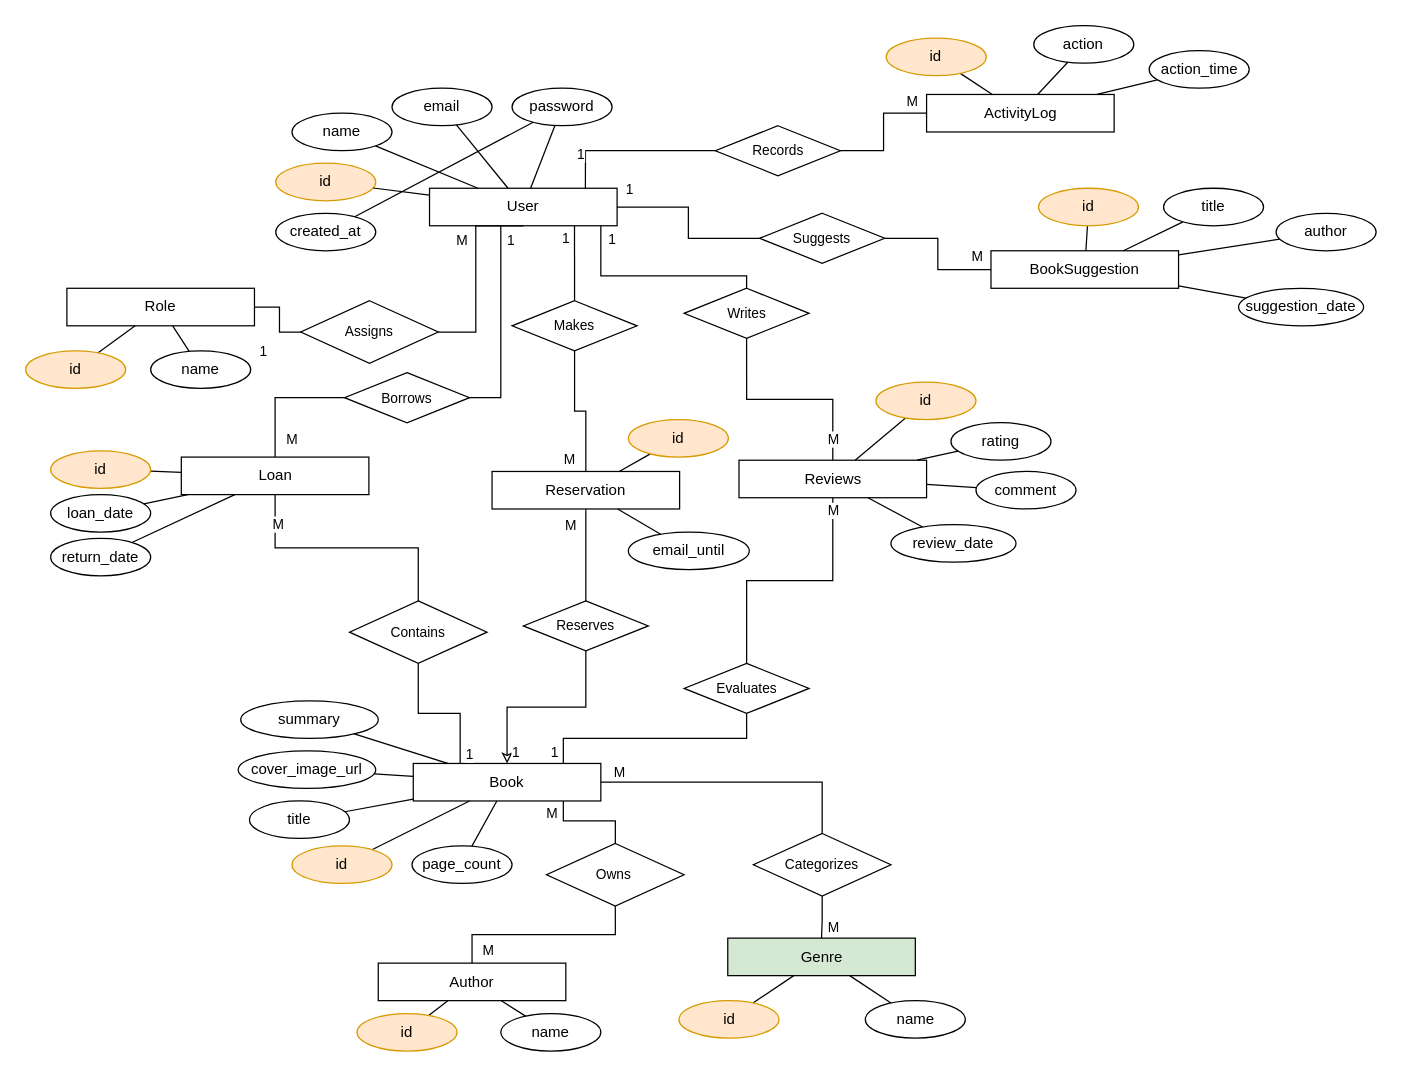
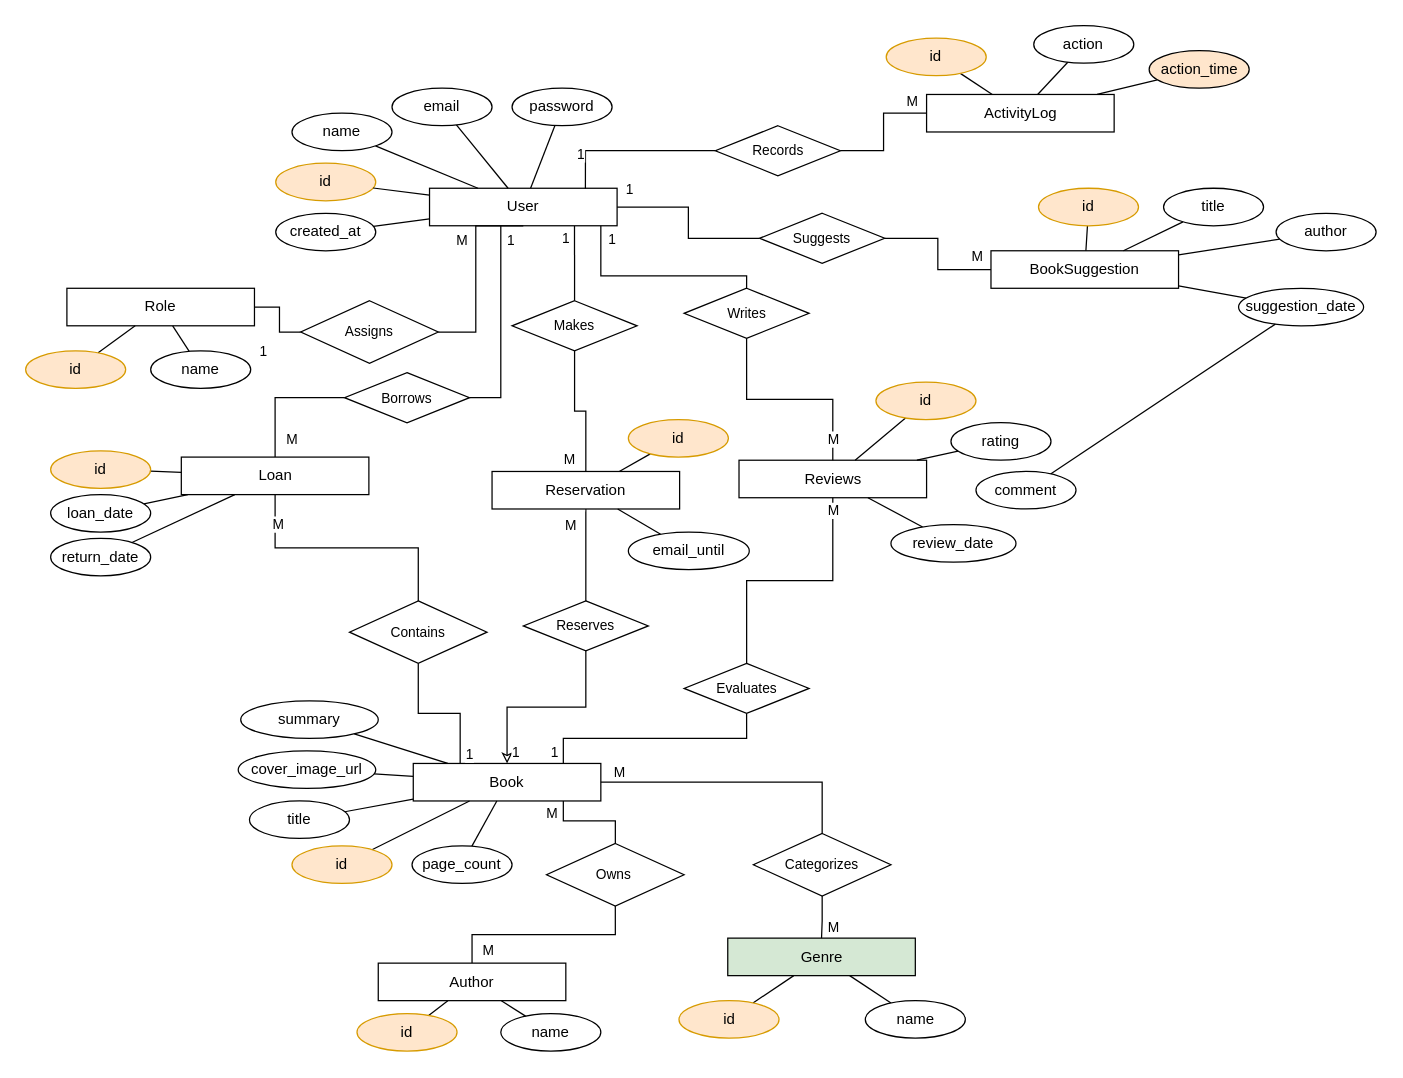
(1199, 69) -> (1199, 69)
(443, 170) -> (401, 222)
(952, 486) -> (1162, 399)
